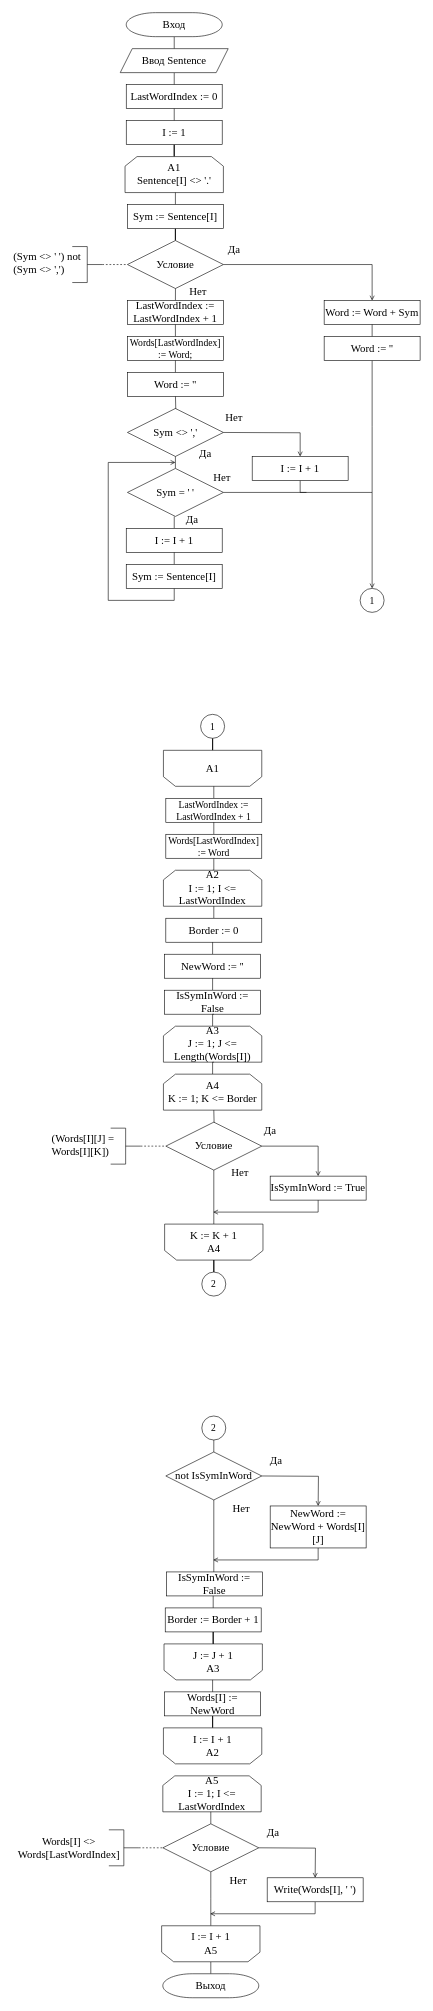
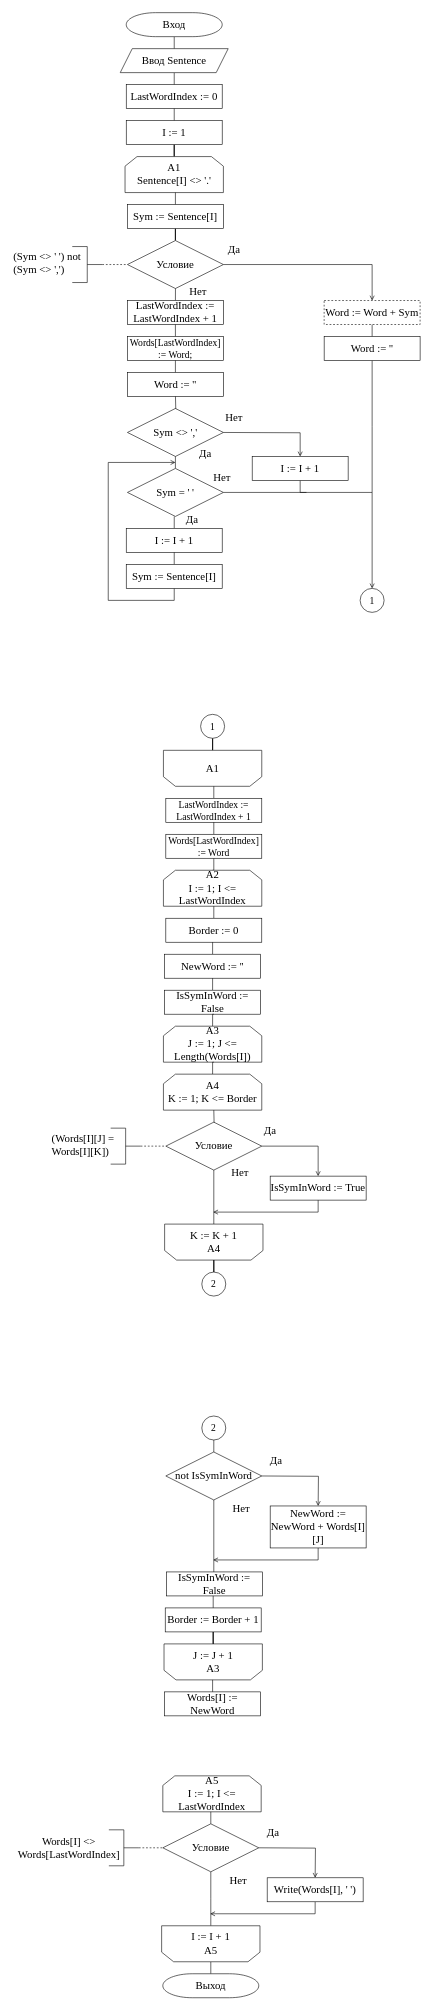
(372, 312) -> (372, 312)
(213, 1722) -> none
(213, 1746) -> none
